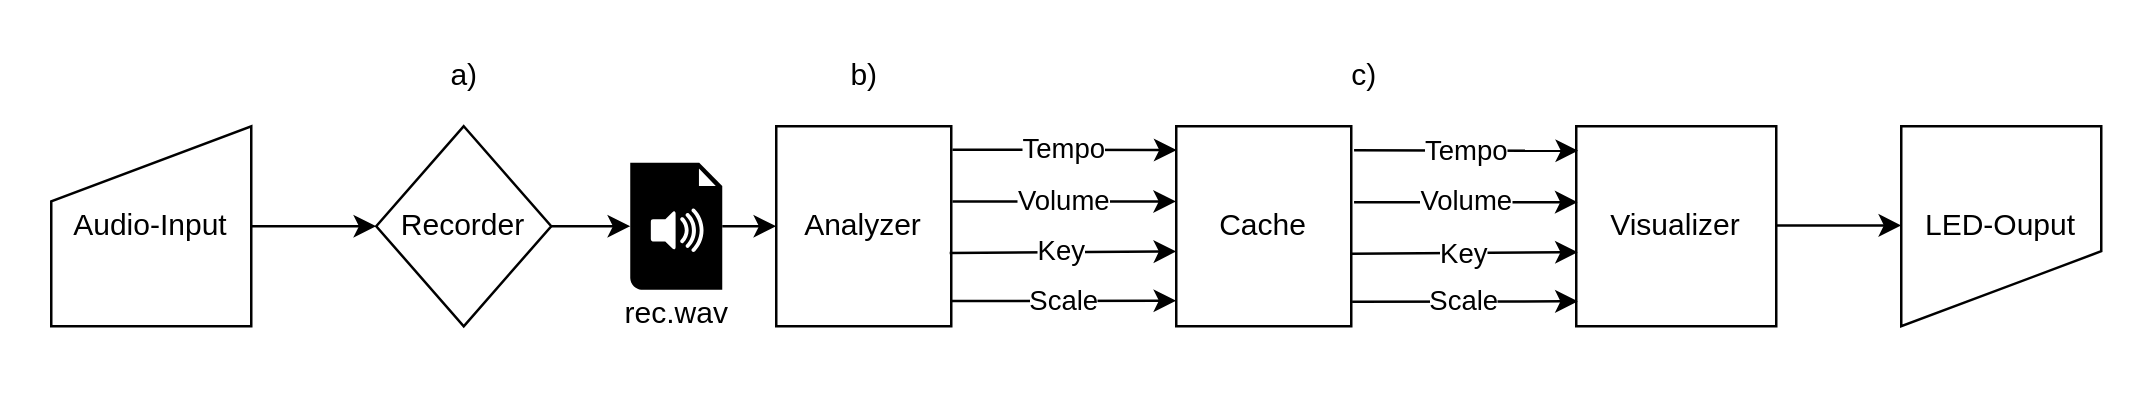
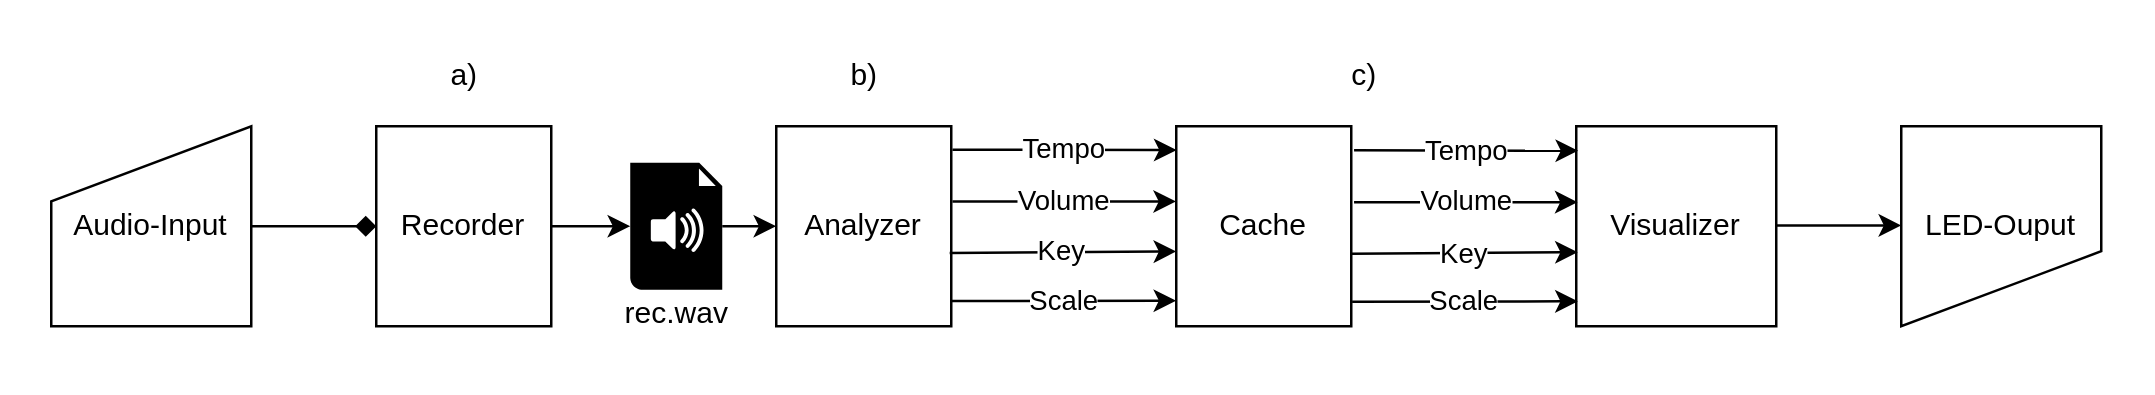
(357, 226) -> (356, 226)
(464, 226) -> (464, 226)
